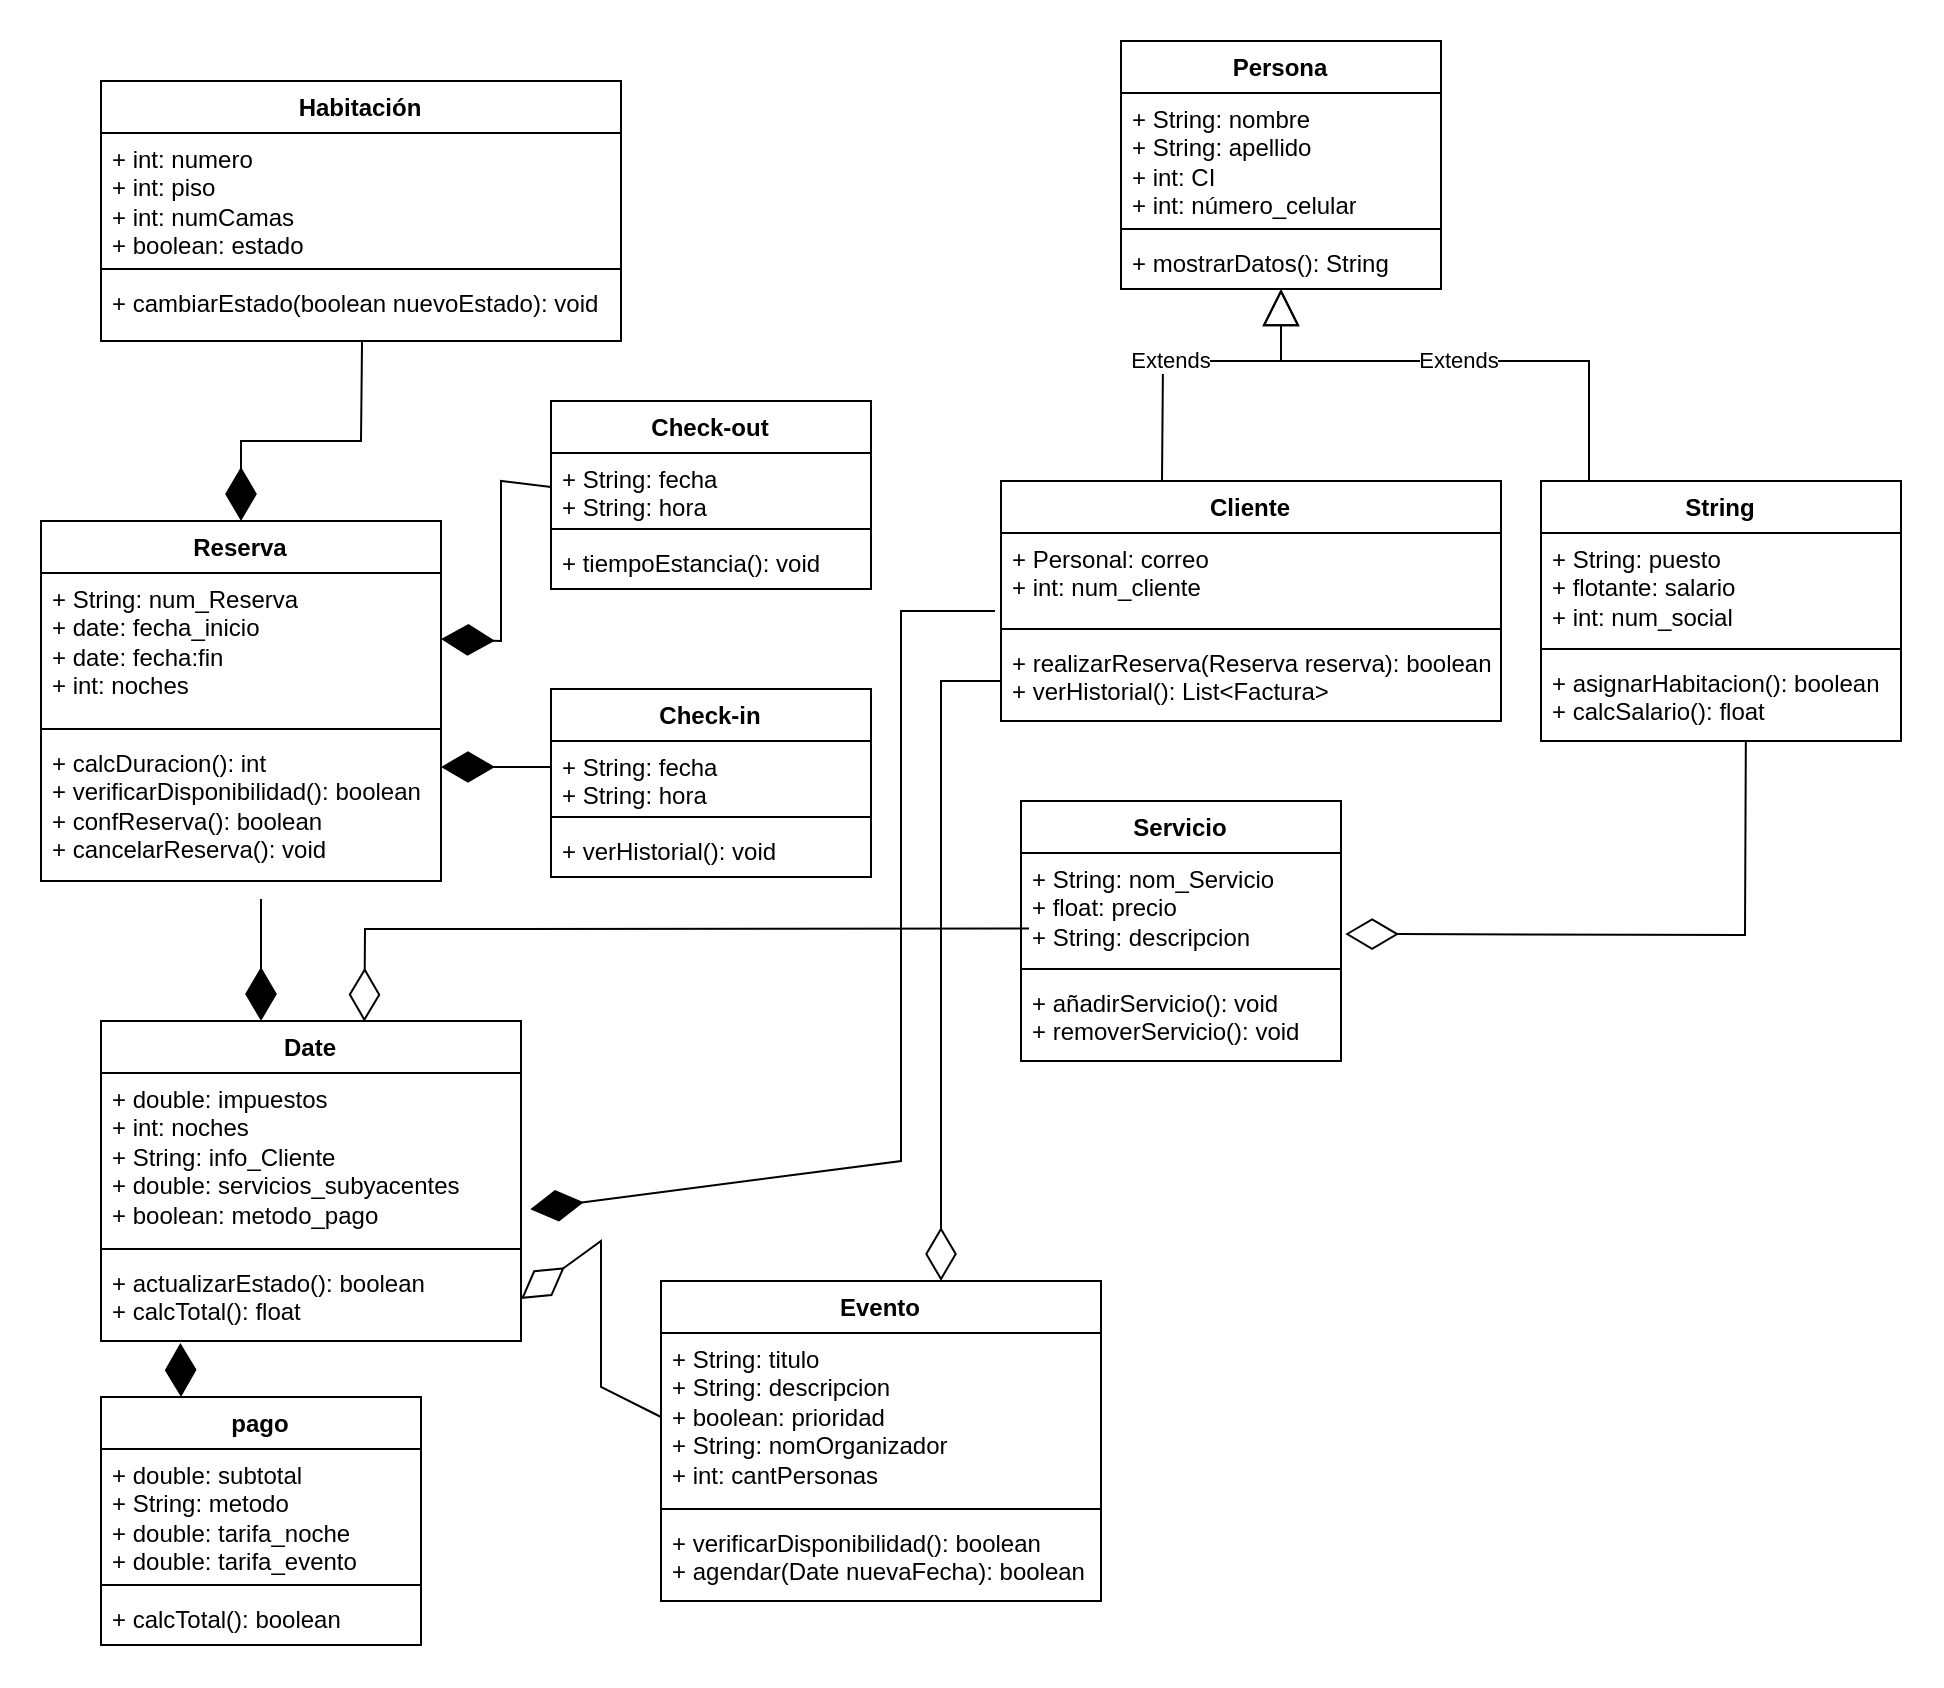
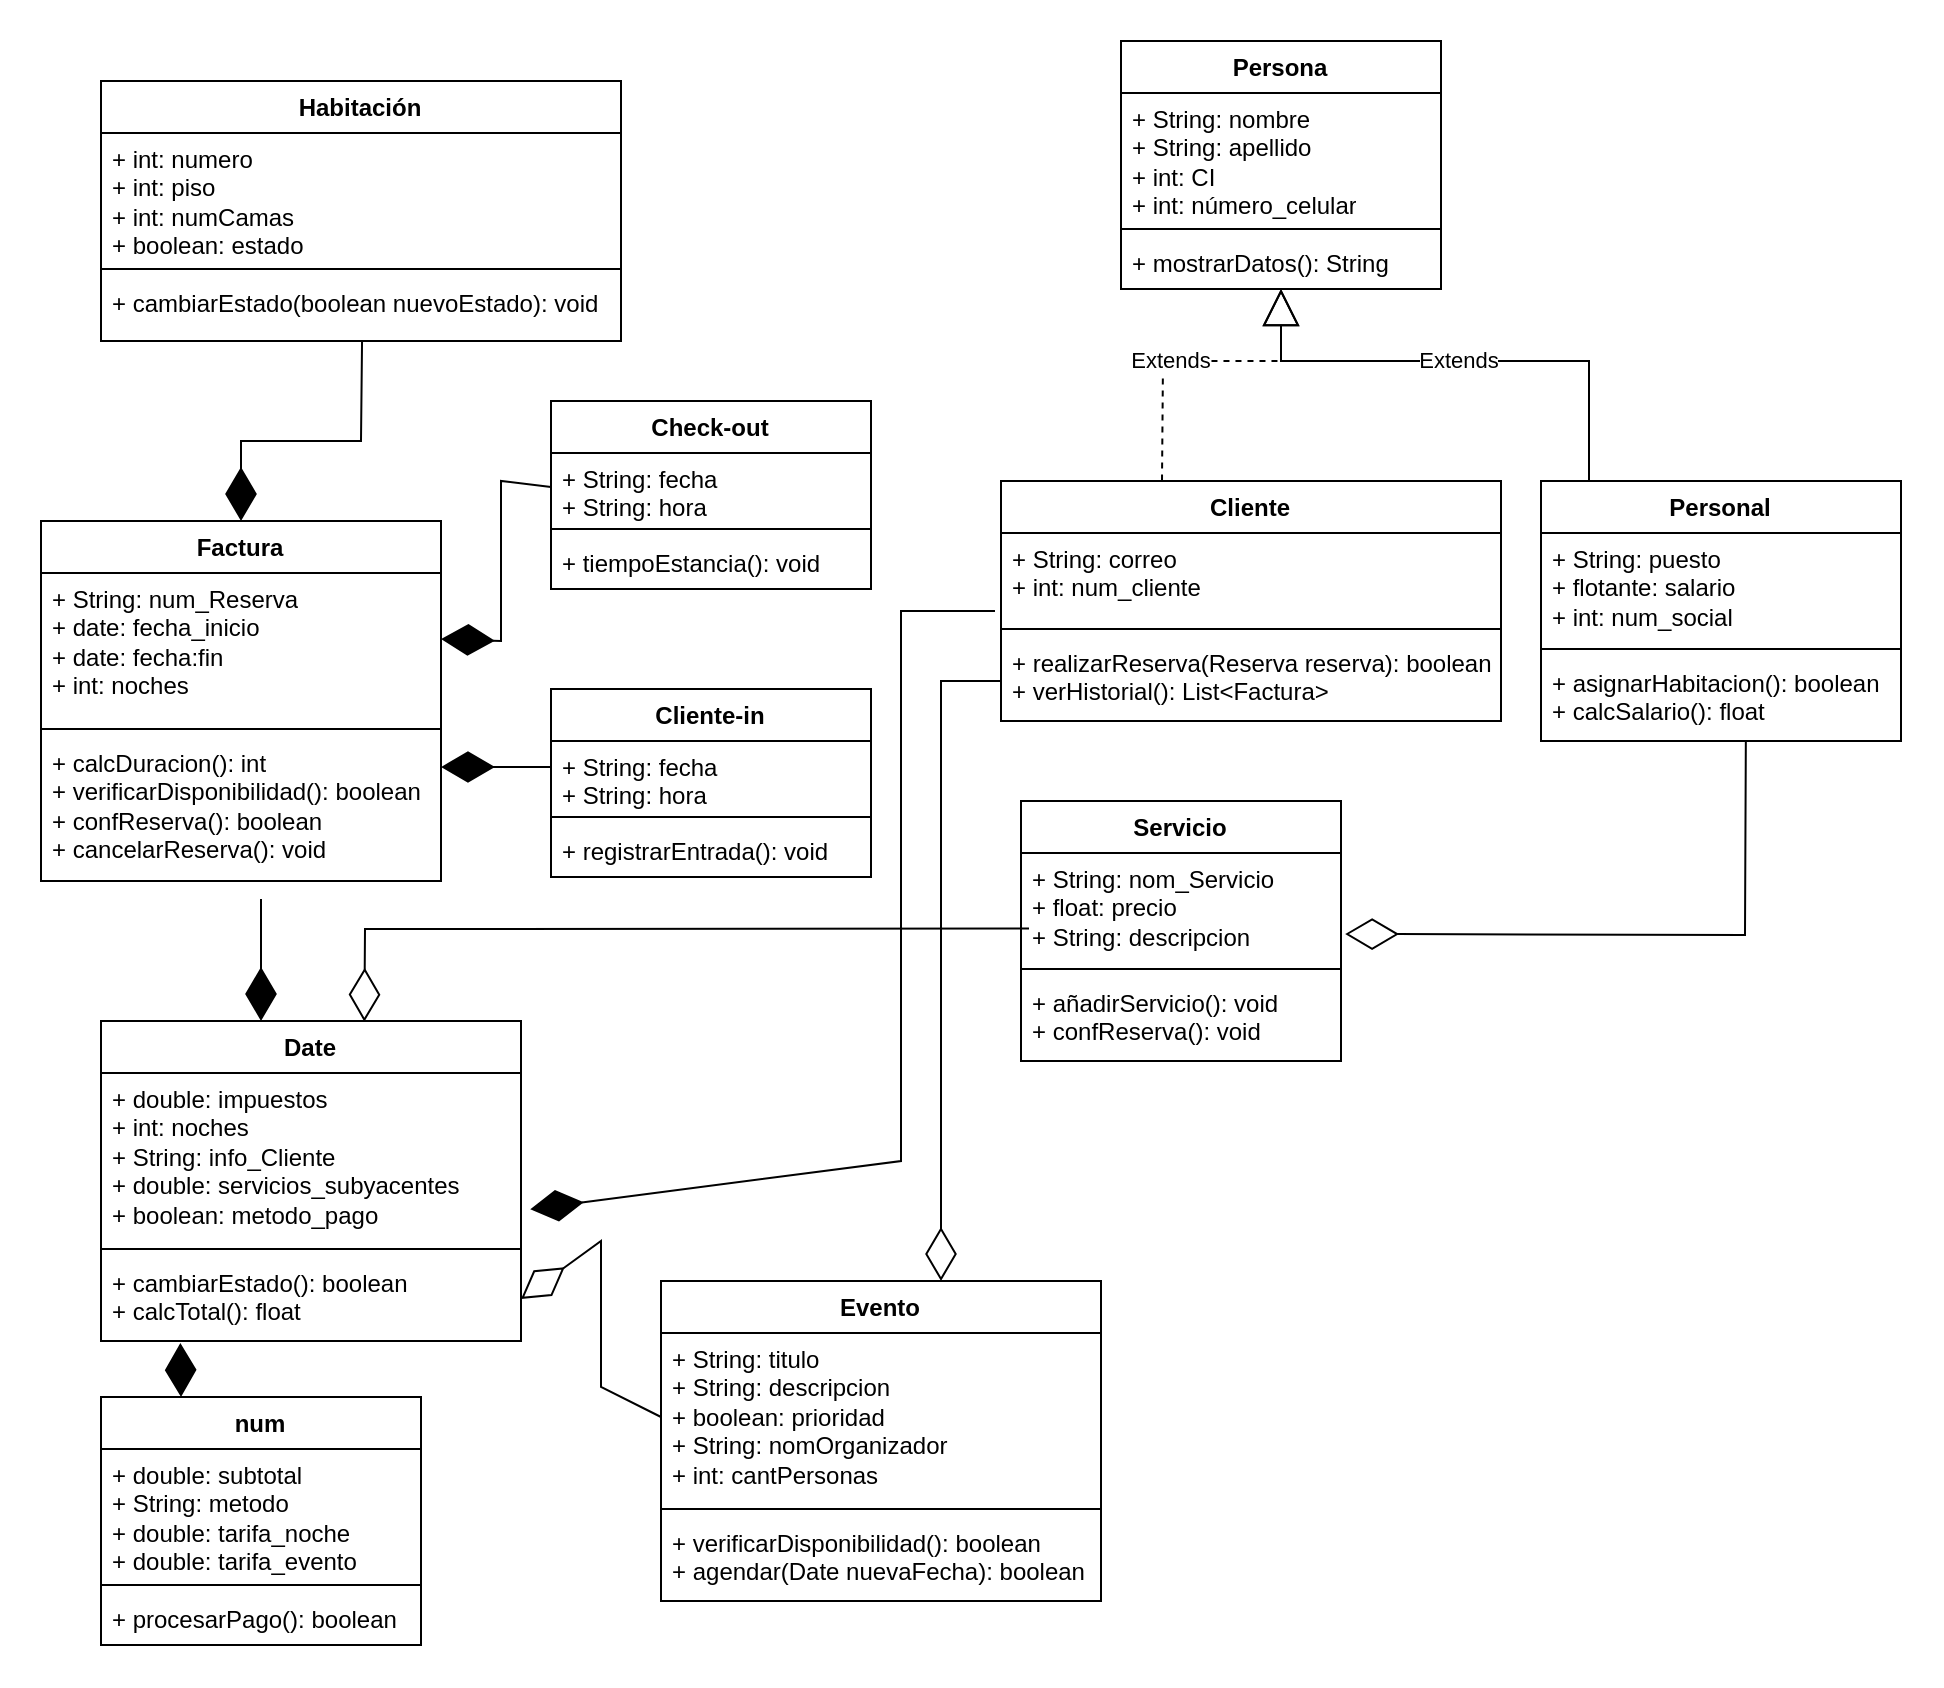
(1162, 424) -> (1162, 424)
(1721, 509) -> (1721, 509)
(241, 549) -> (241, 549)
(1121, 576) -> (1115, 576)
(711, 717) -> (711, 717)
(689, 853) -> (713, 868)
(1182, 1020) -> (1172, 1020)
(289, 1300) -> (272, 1300)
(261, 1425) -> (261, 1425)
(242, 1621) -> (263, 1636)
